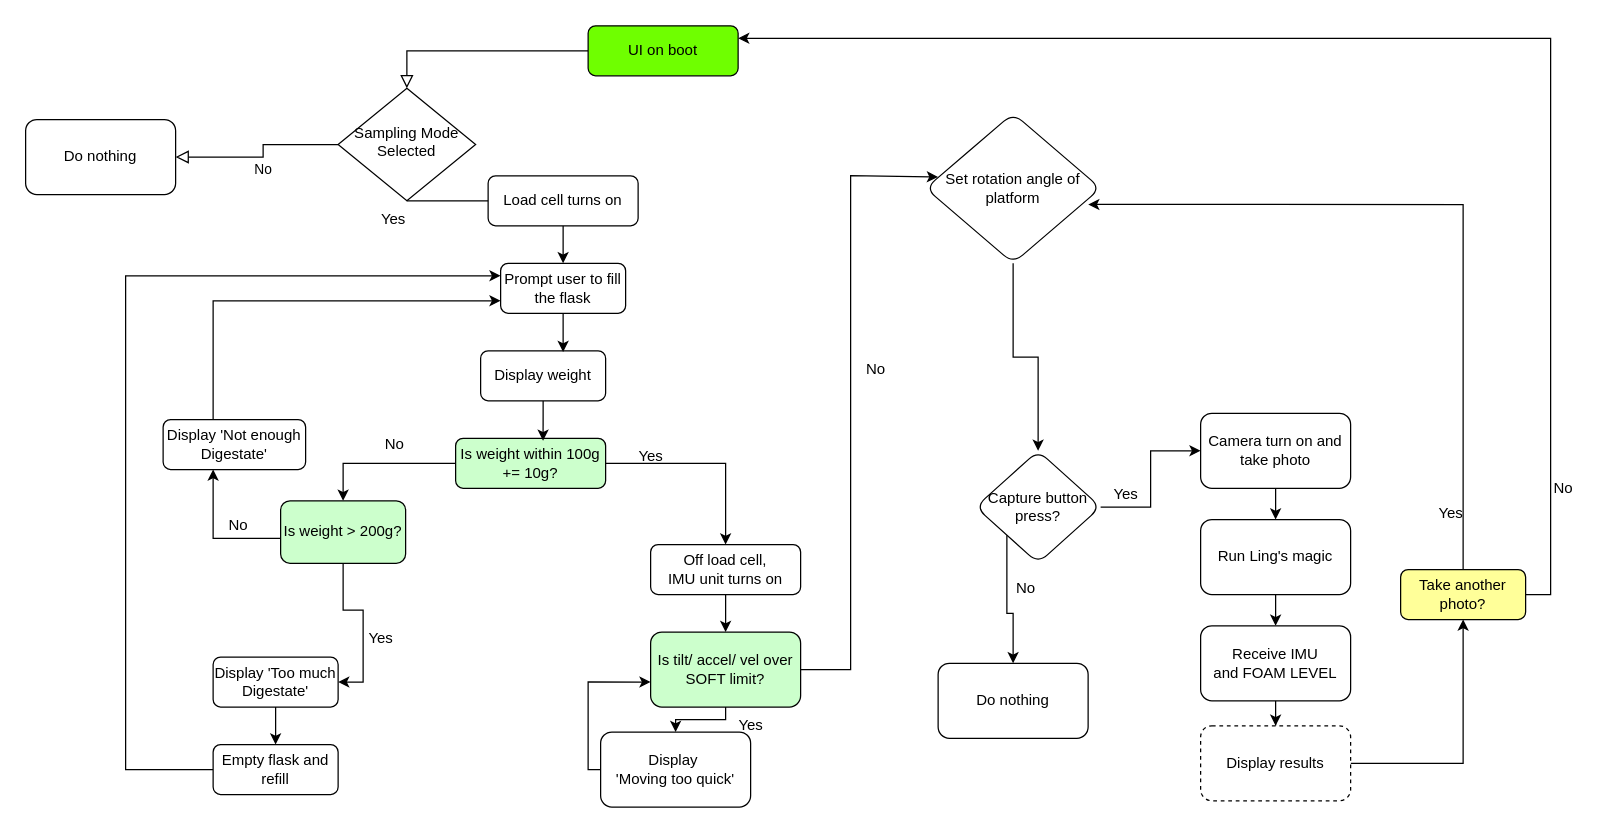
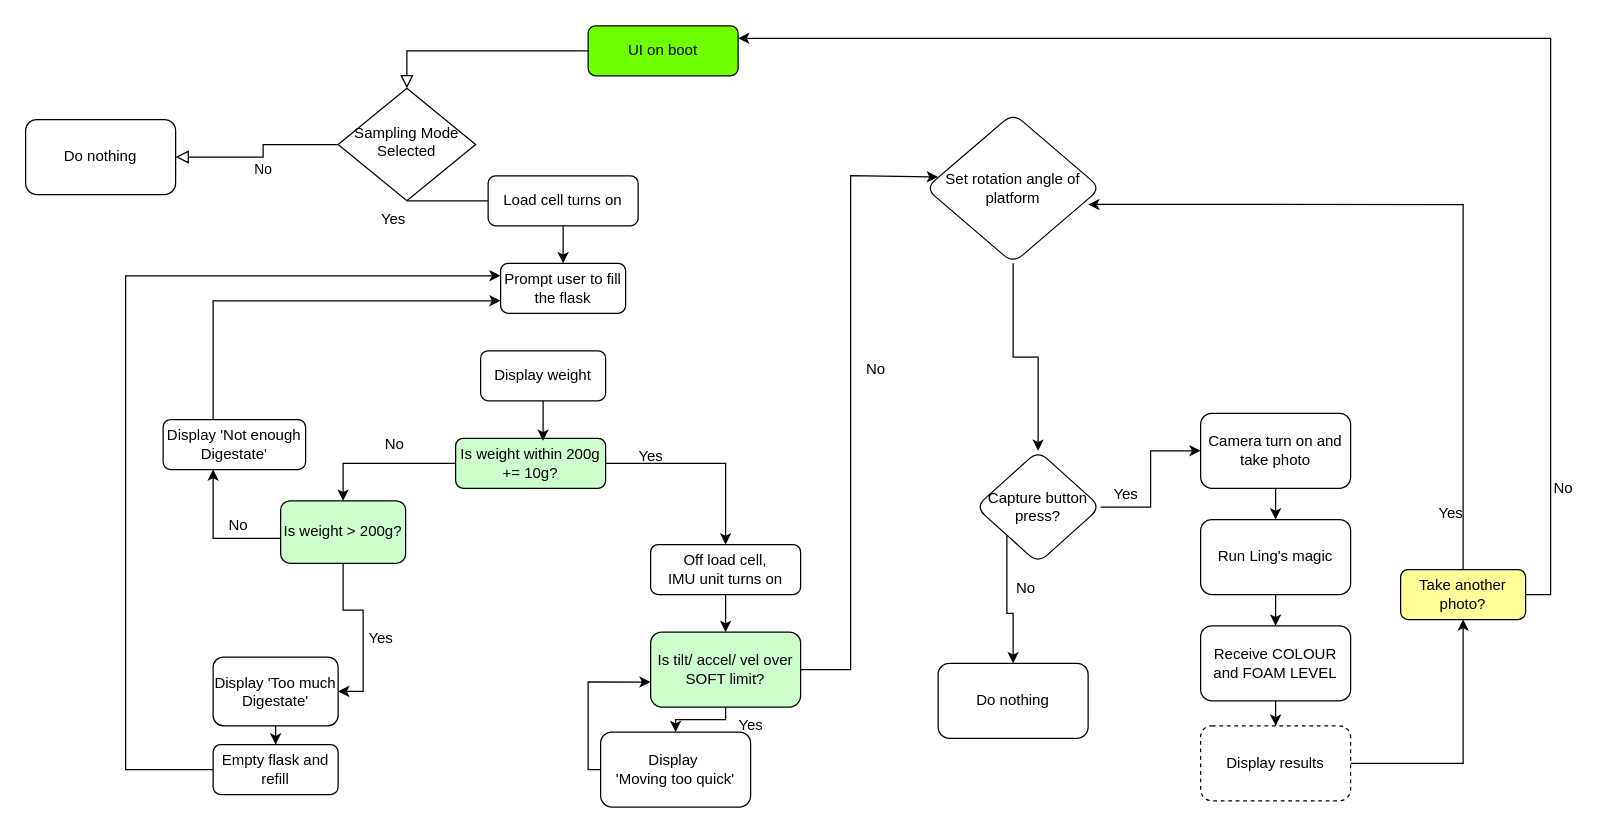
(563, 336) -> none
(531, 463) -> (531, 463)
(1276, 663) -> (1276, 663)
(276, 682) -> (276, 691)
